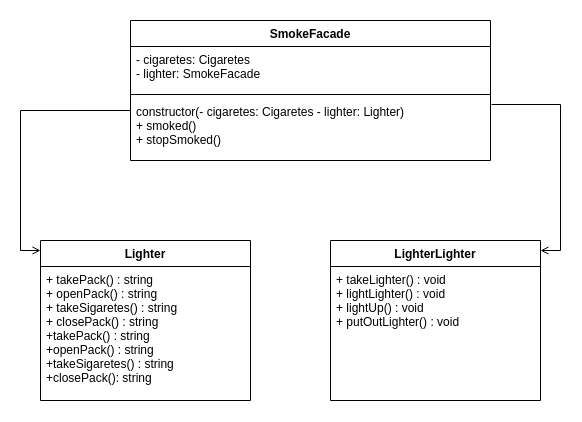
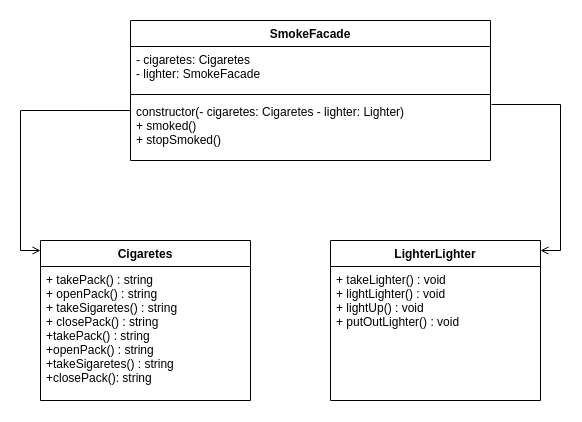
(145, 254) -> (145, 254)
